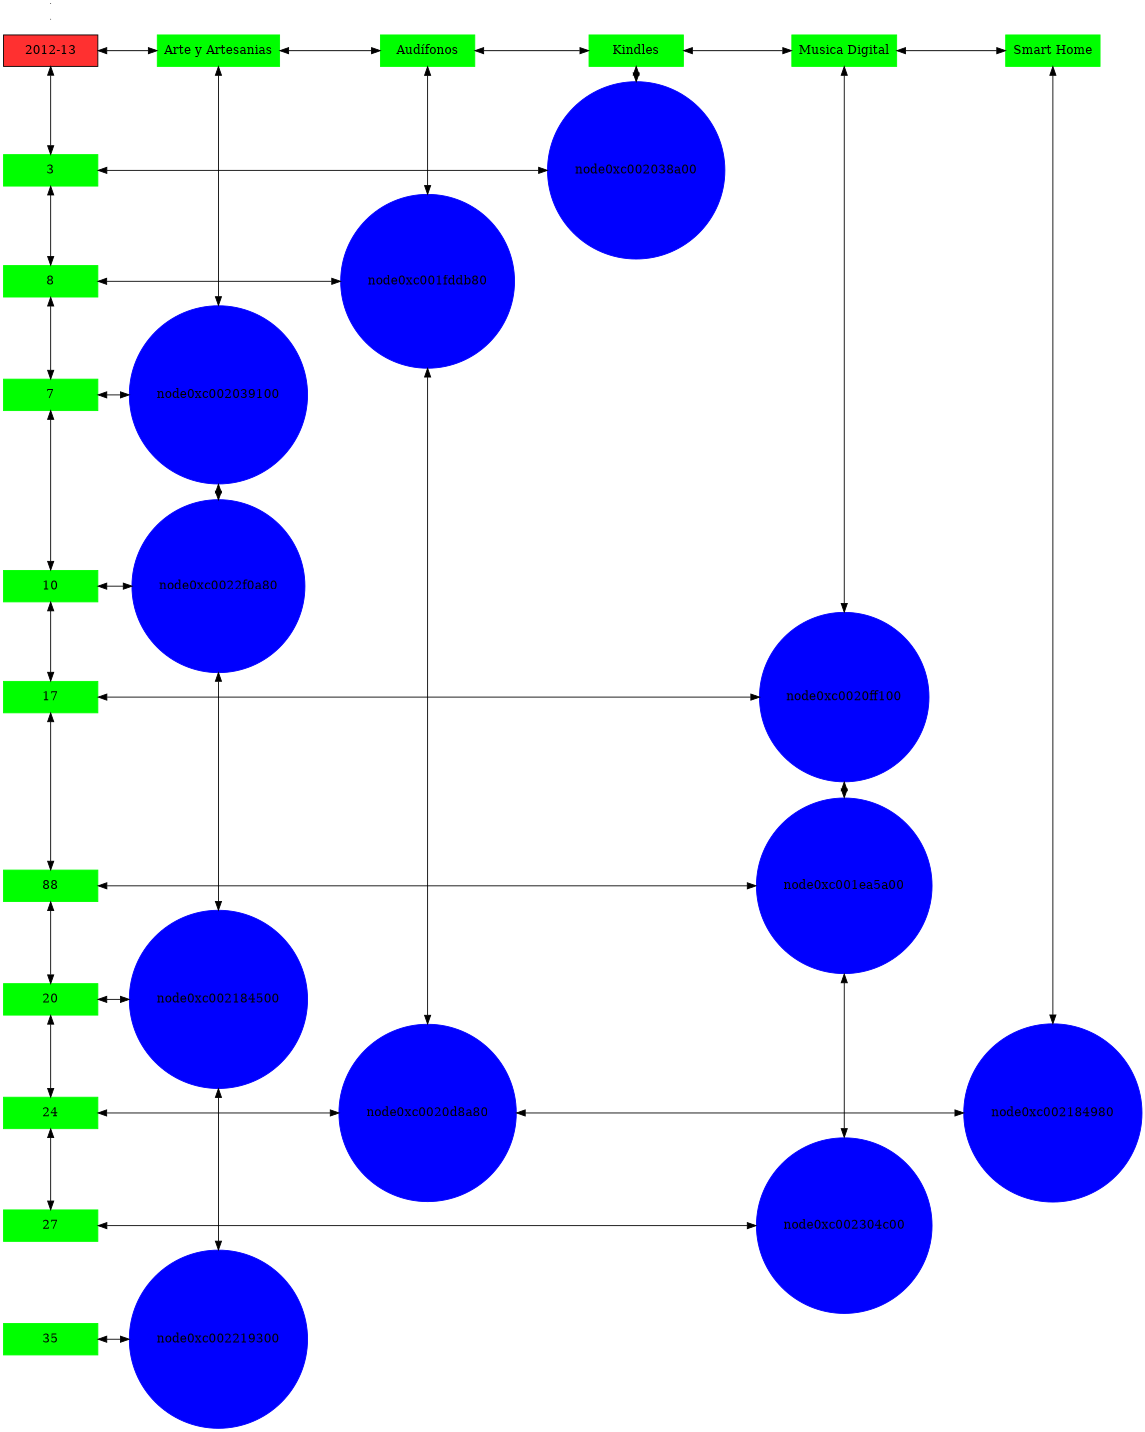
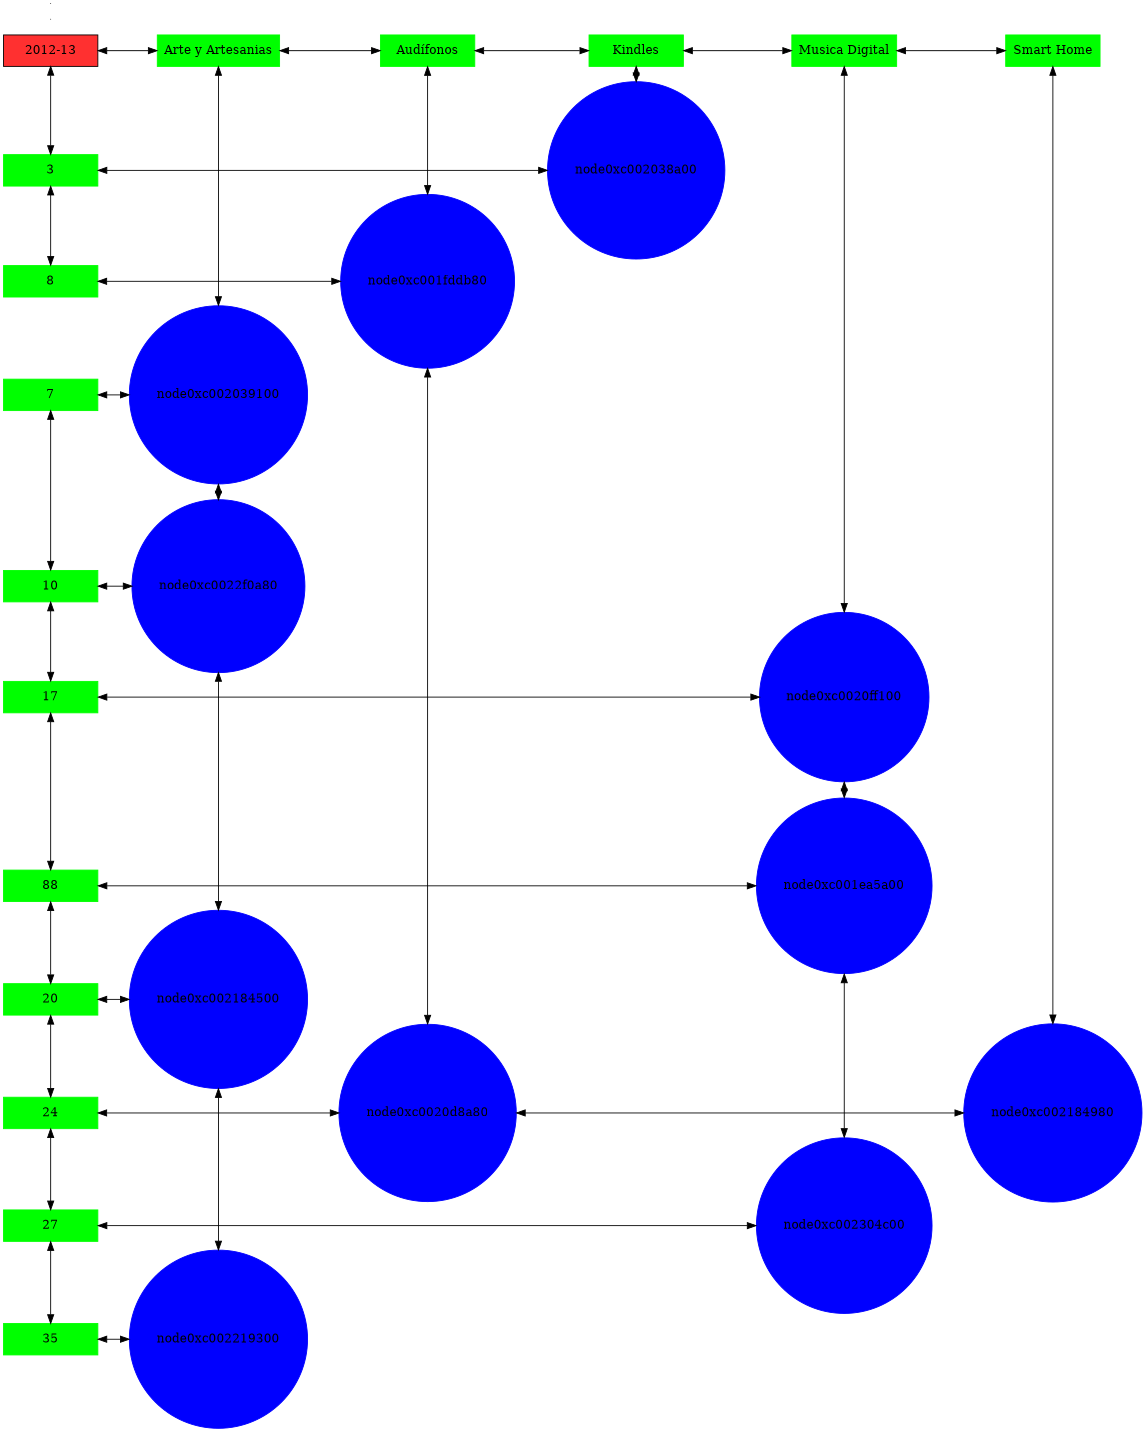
(51, 338) -> none
none -> (51, 1283)
